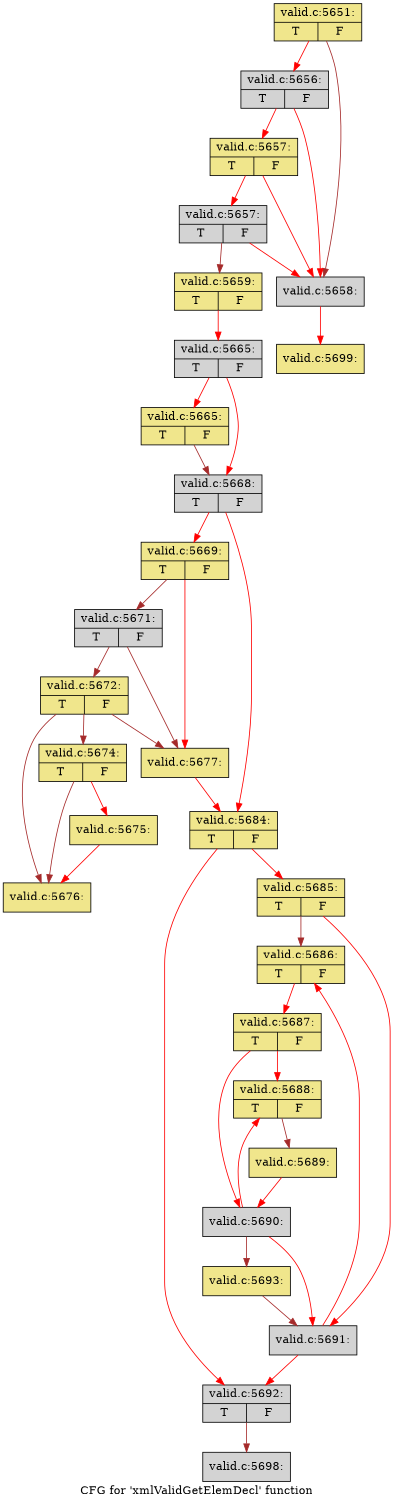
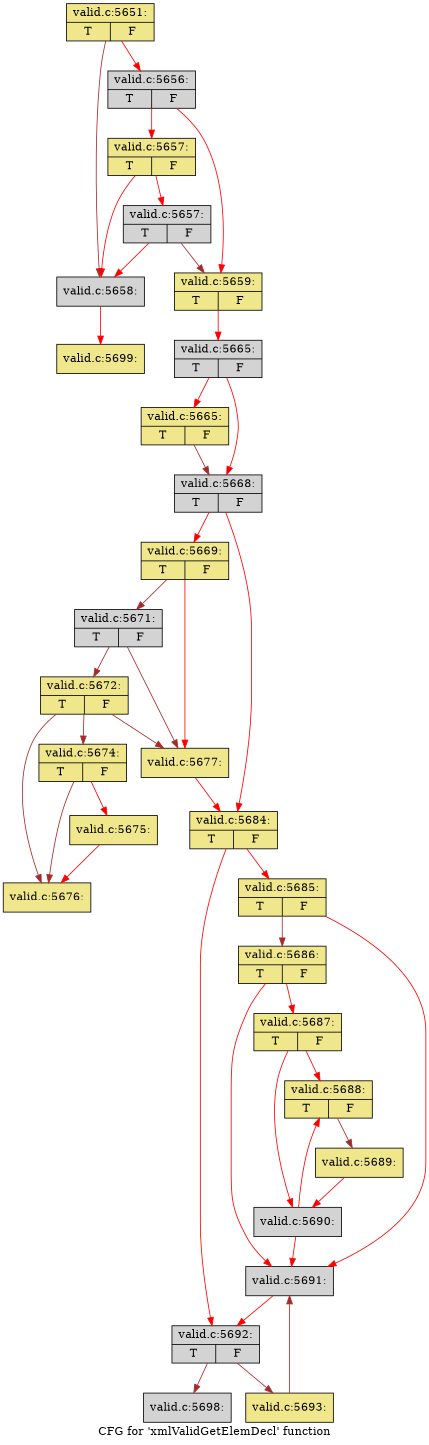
(314, 187) -> (218, 180)
(359, 1157) -> (231, 1123)
(247, 1248) -> (252, 1375)
